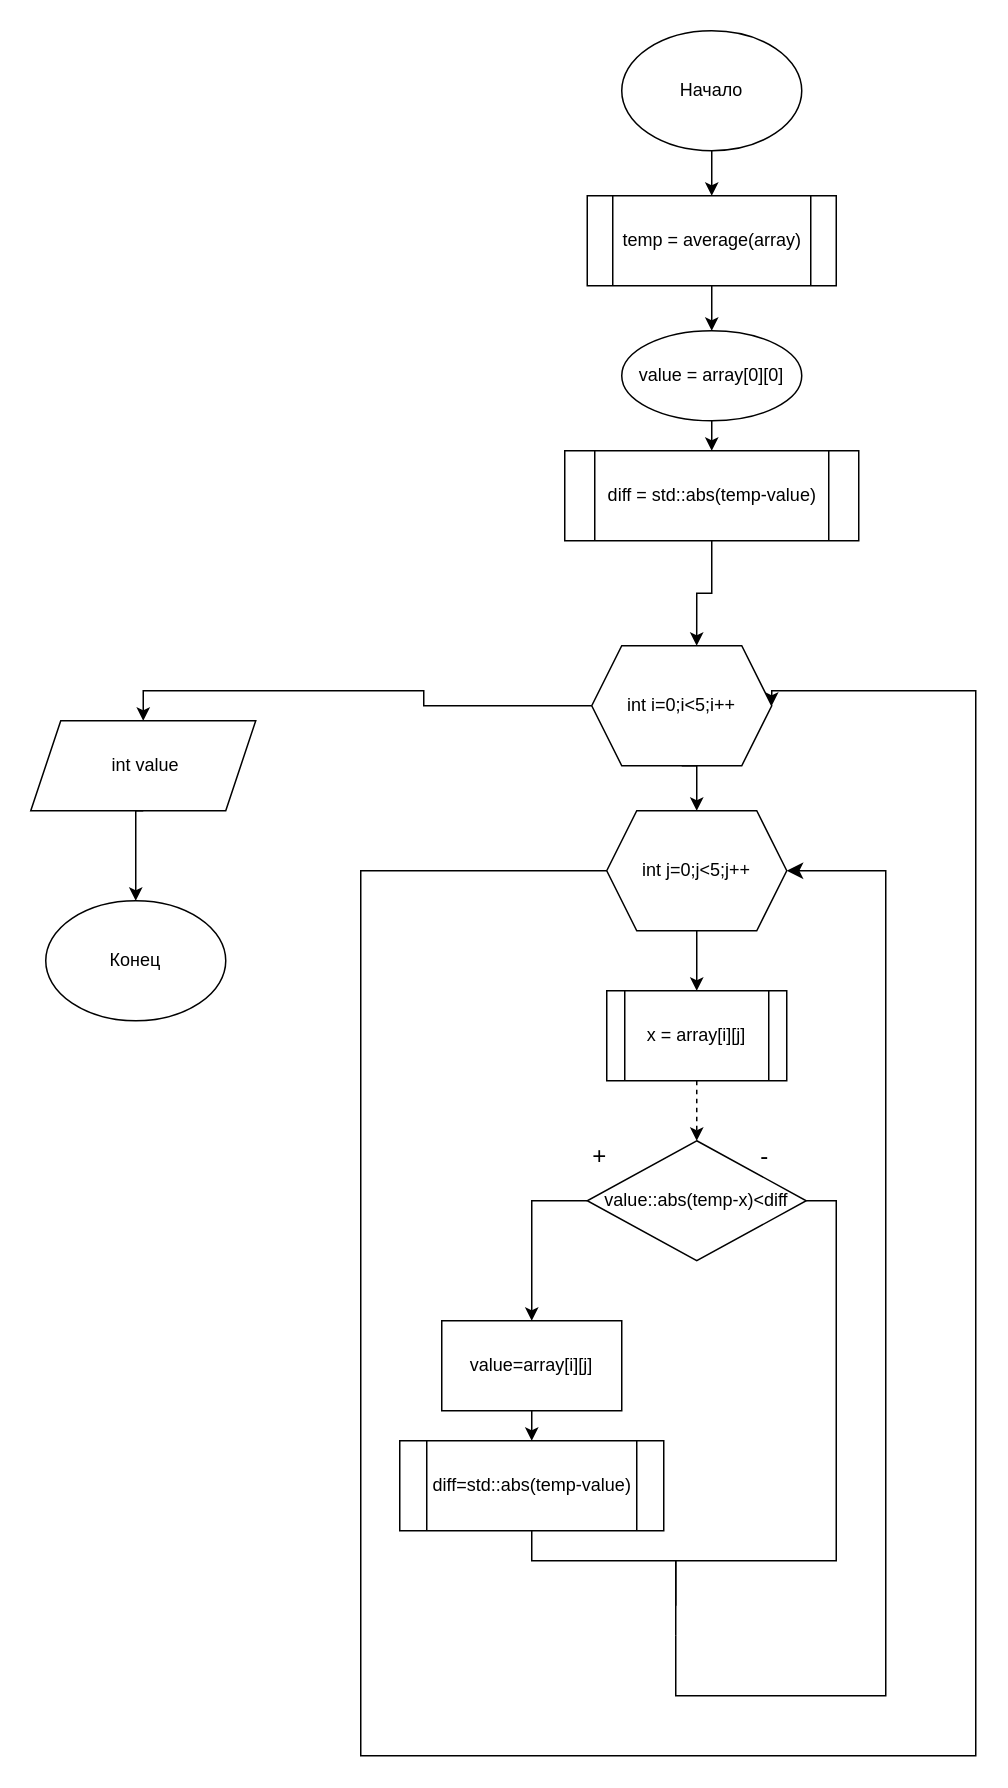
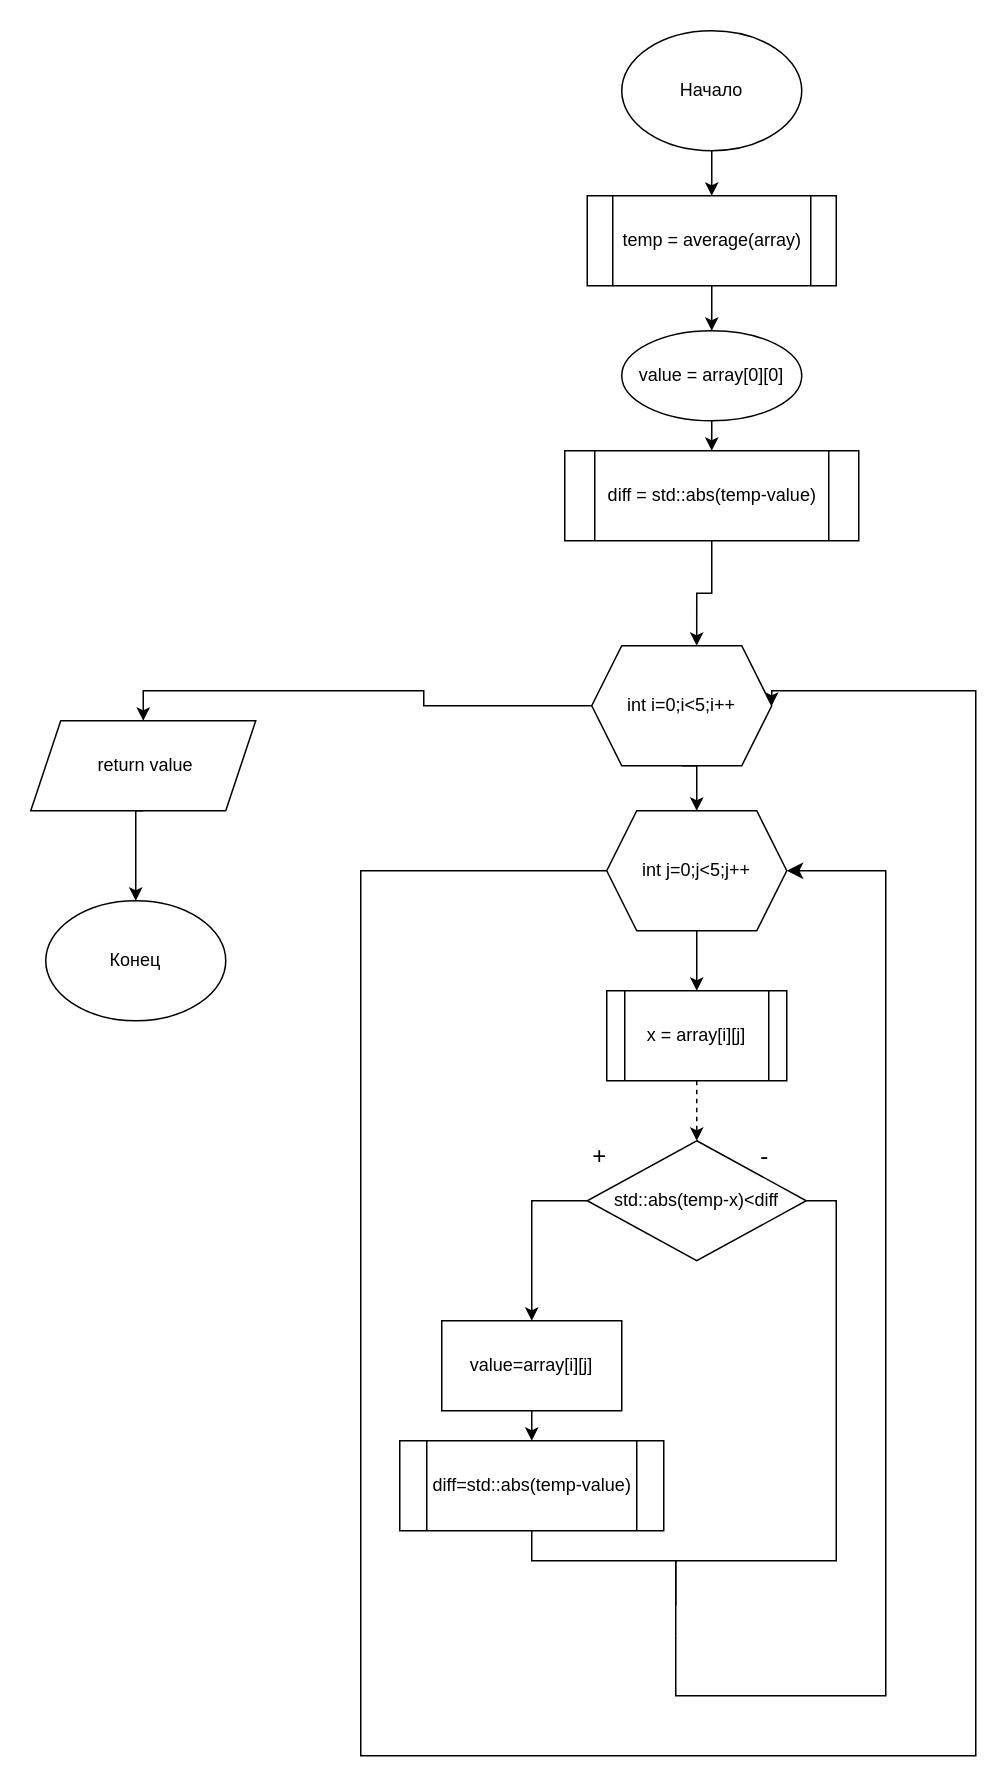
(143, 766) -> (143, 766)
(697, 1201) -> (697, 1201)
